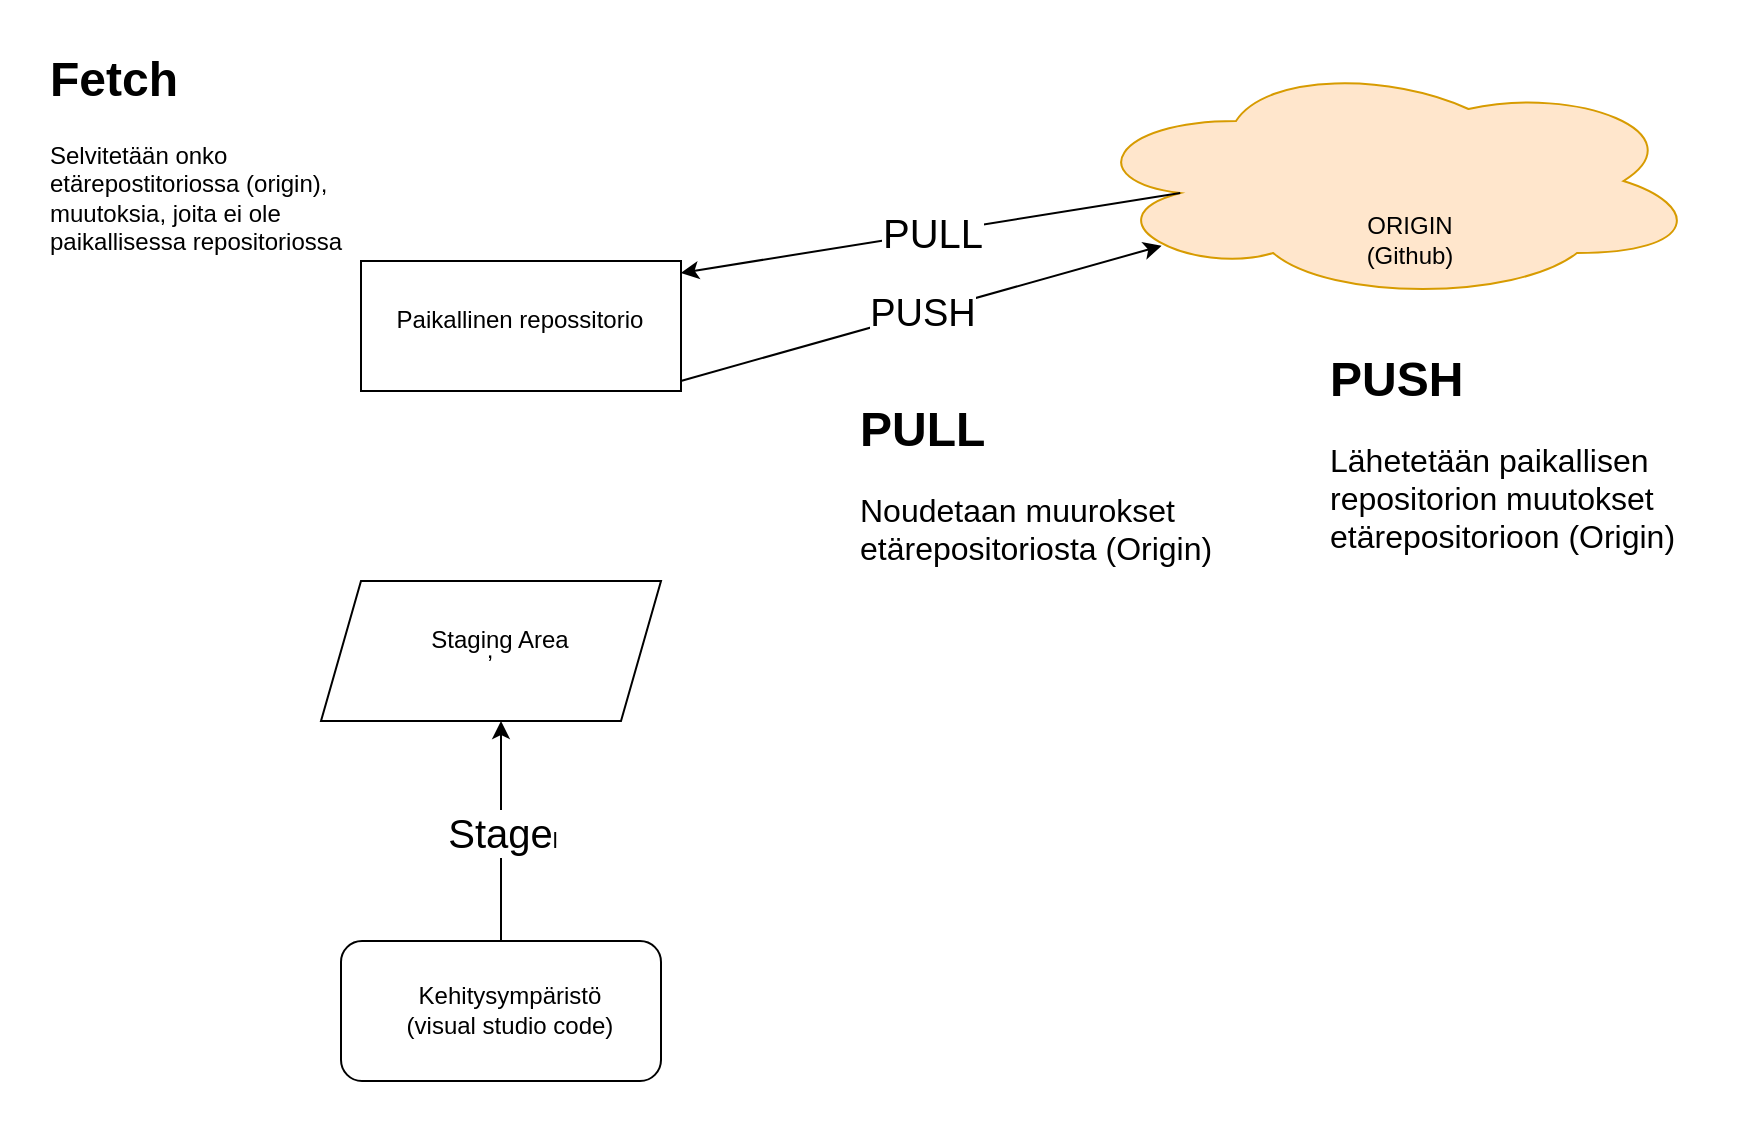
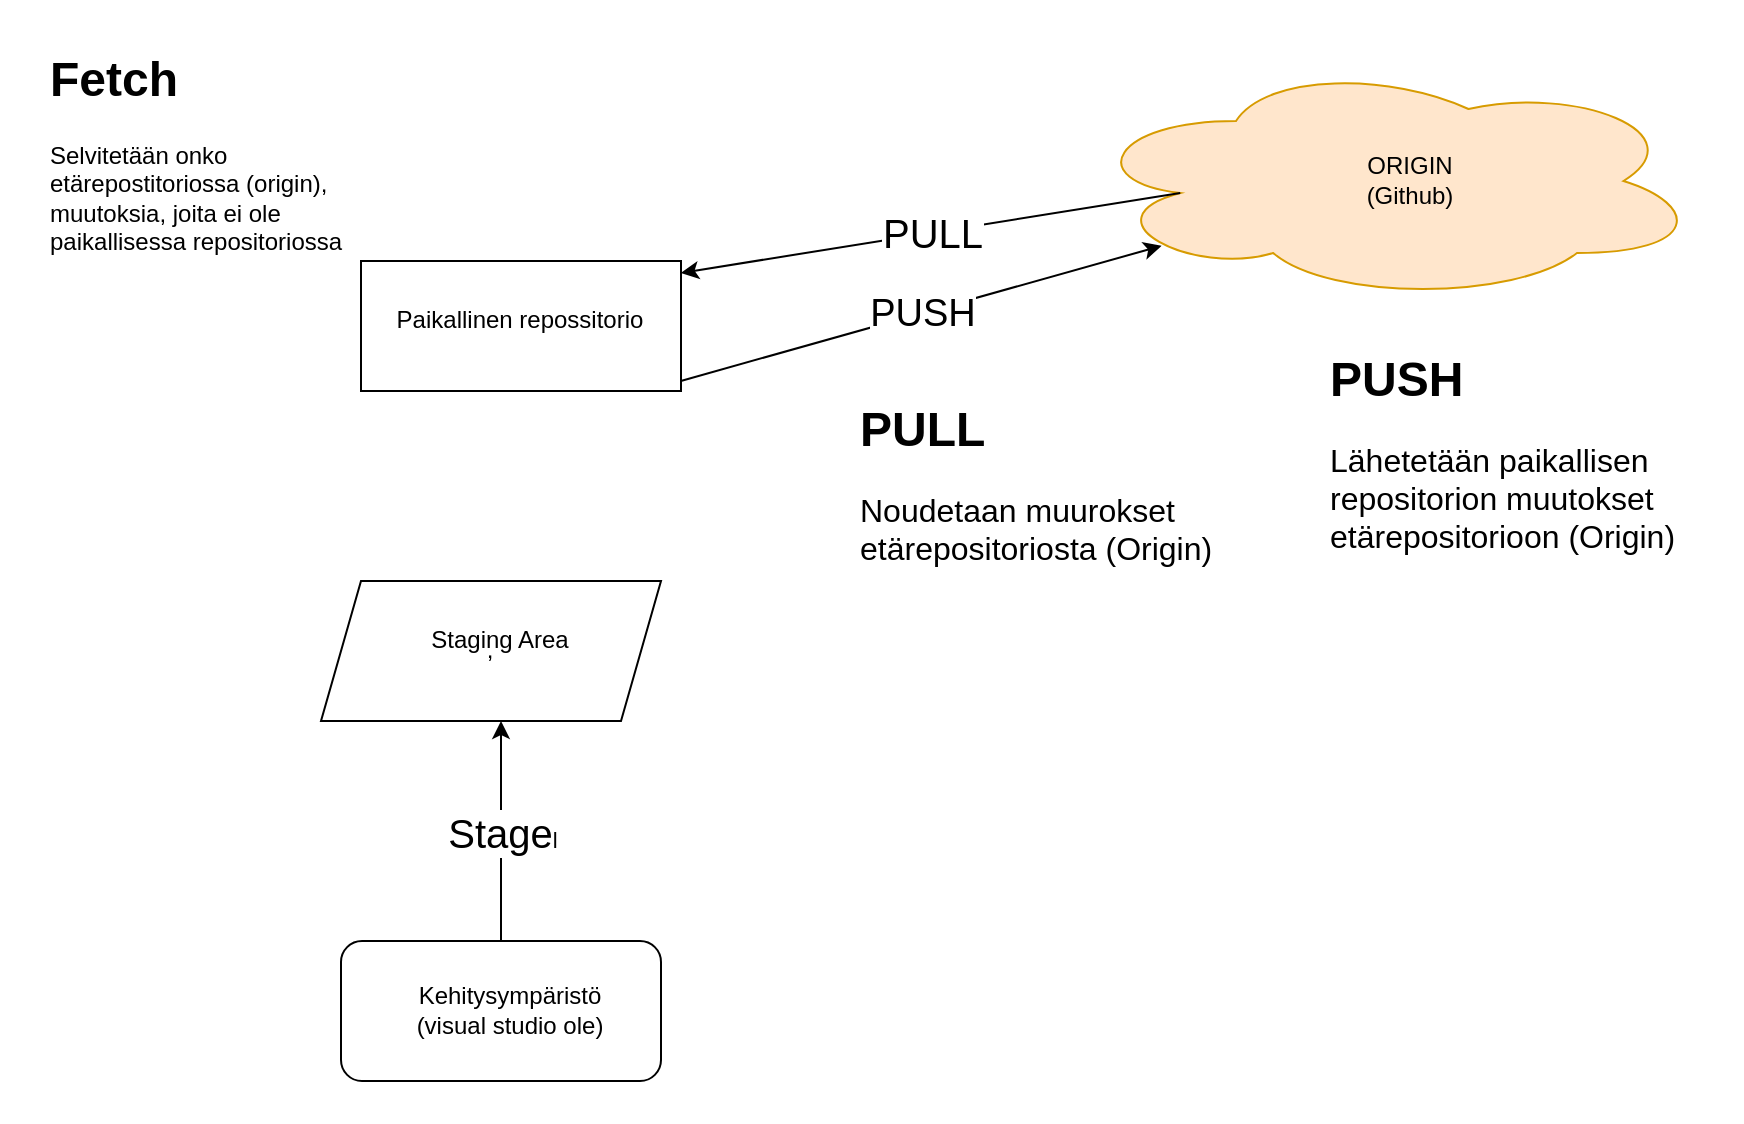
(1411, 241) -> (1411, 181)
(511, 1011) -> (511, 1011)
